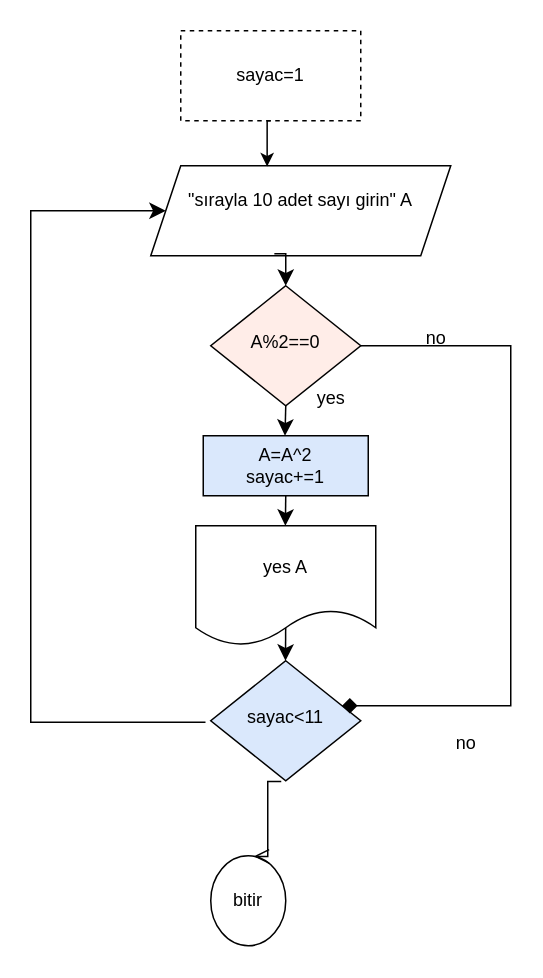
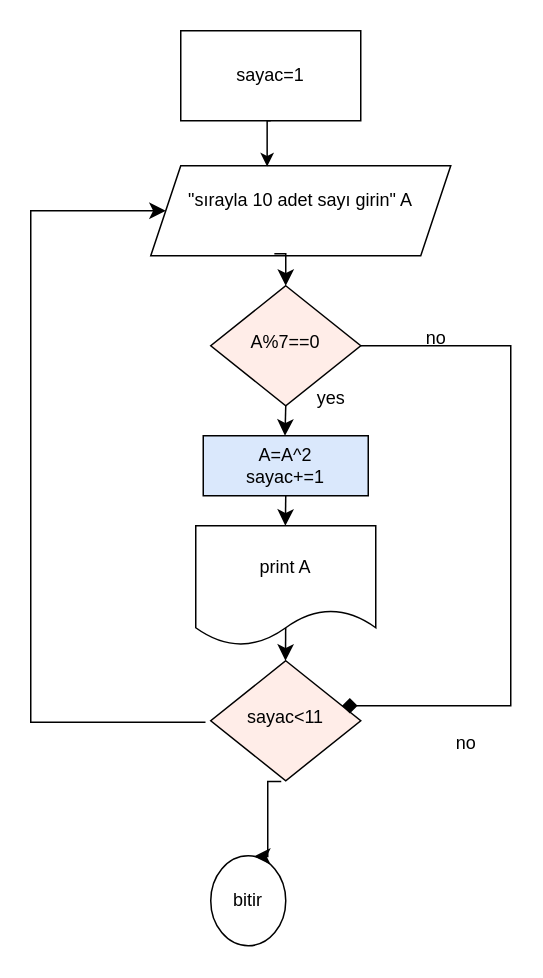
(271, 76) -> (271, 76)
(286, 343) -> (286, 343)
(286, 568) -> (286, 568)
(286, 721) -> (286, 721)
(268, 856) -> (268, 852)
